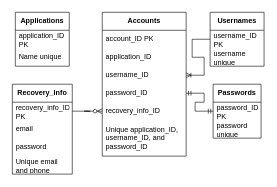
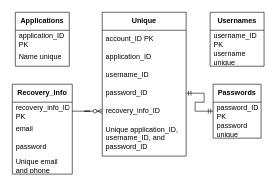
(144, 21) -> (144, 21)
(199, 39) -> none
